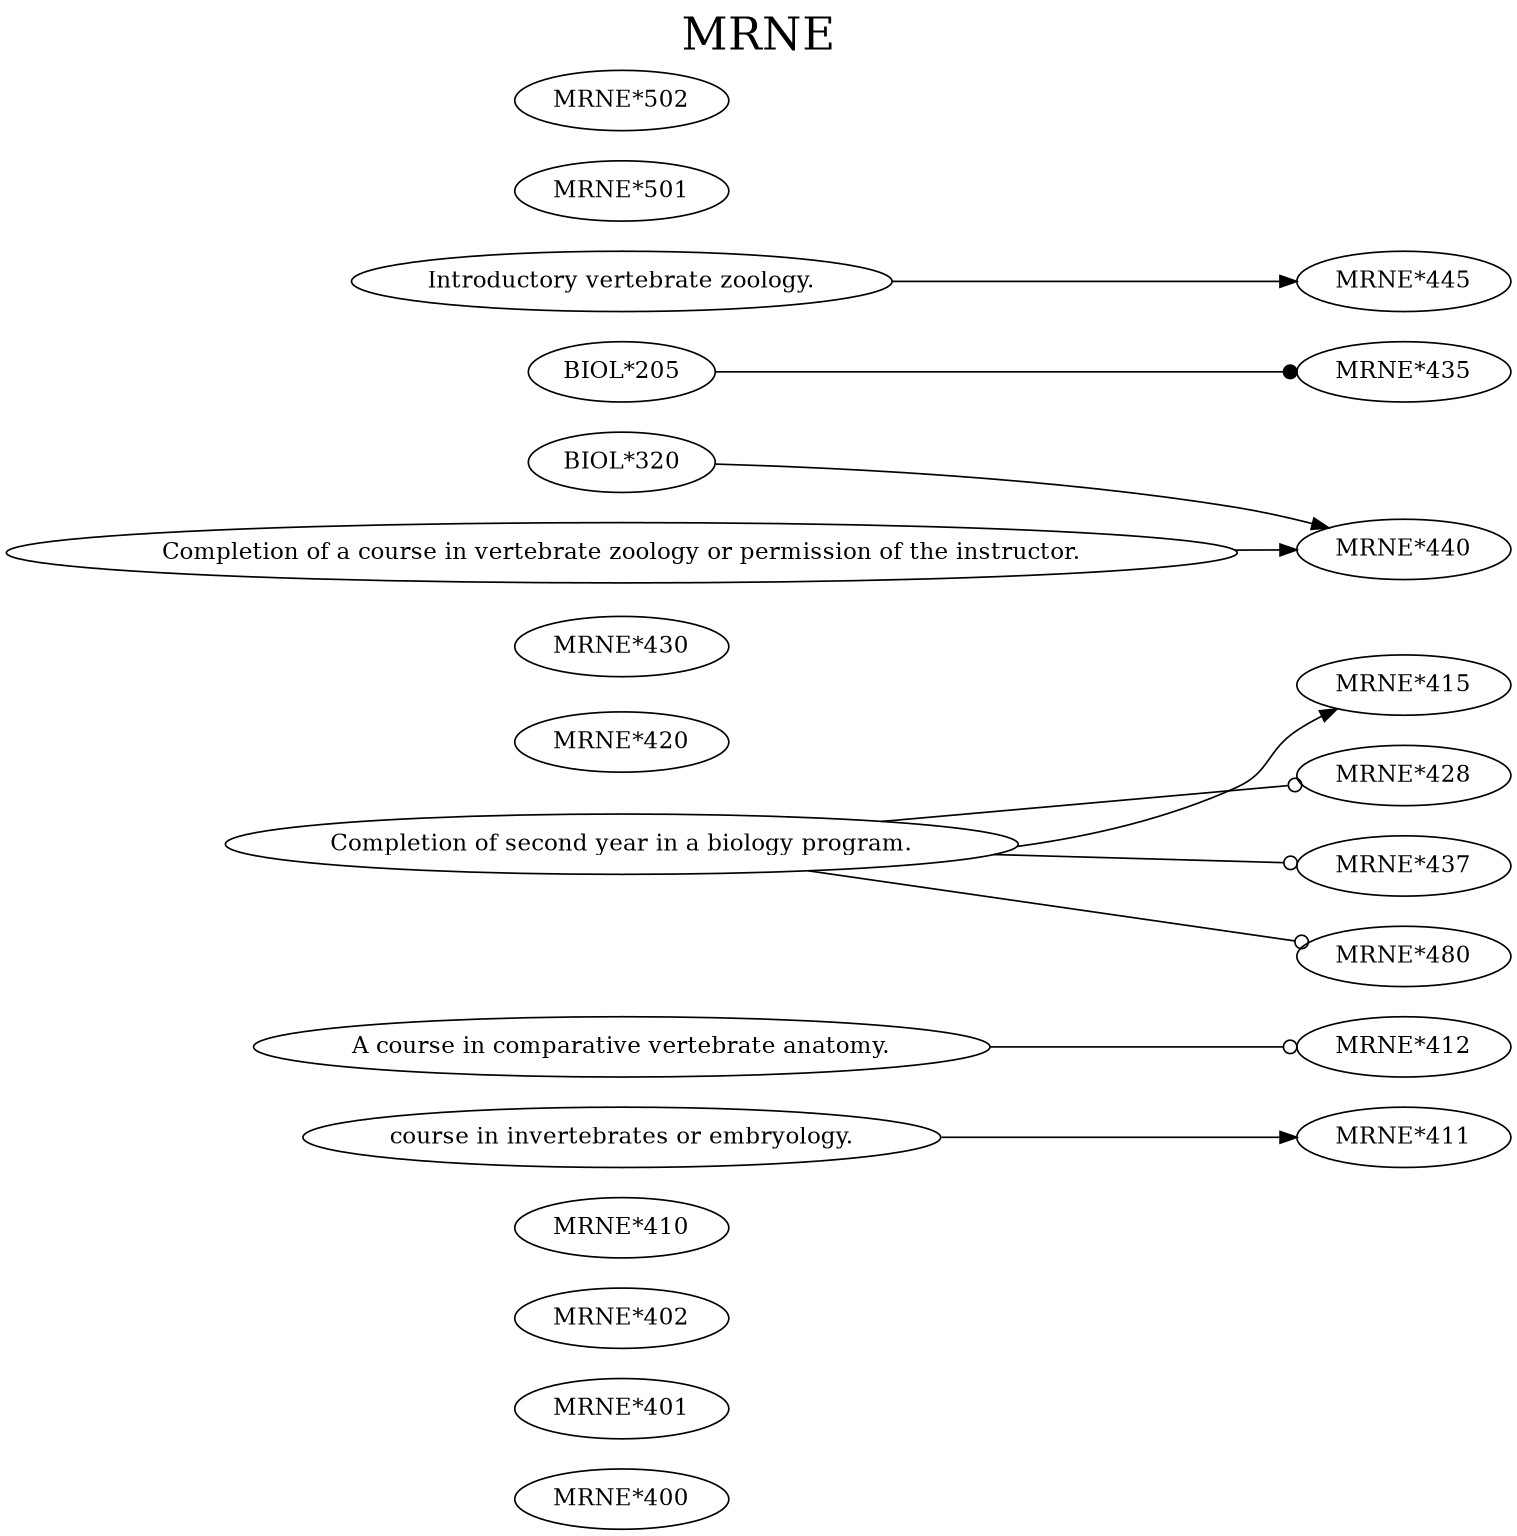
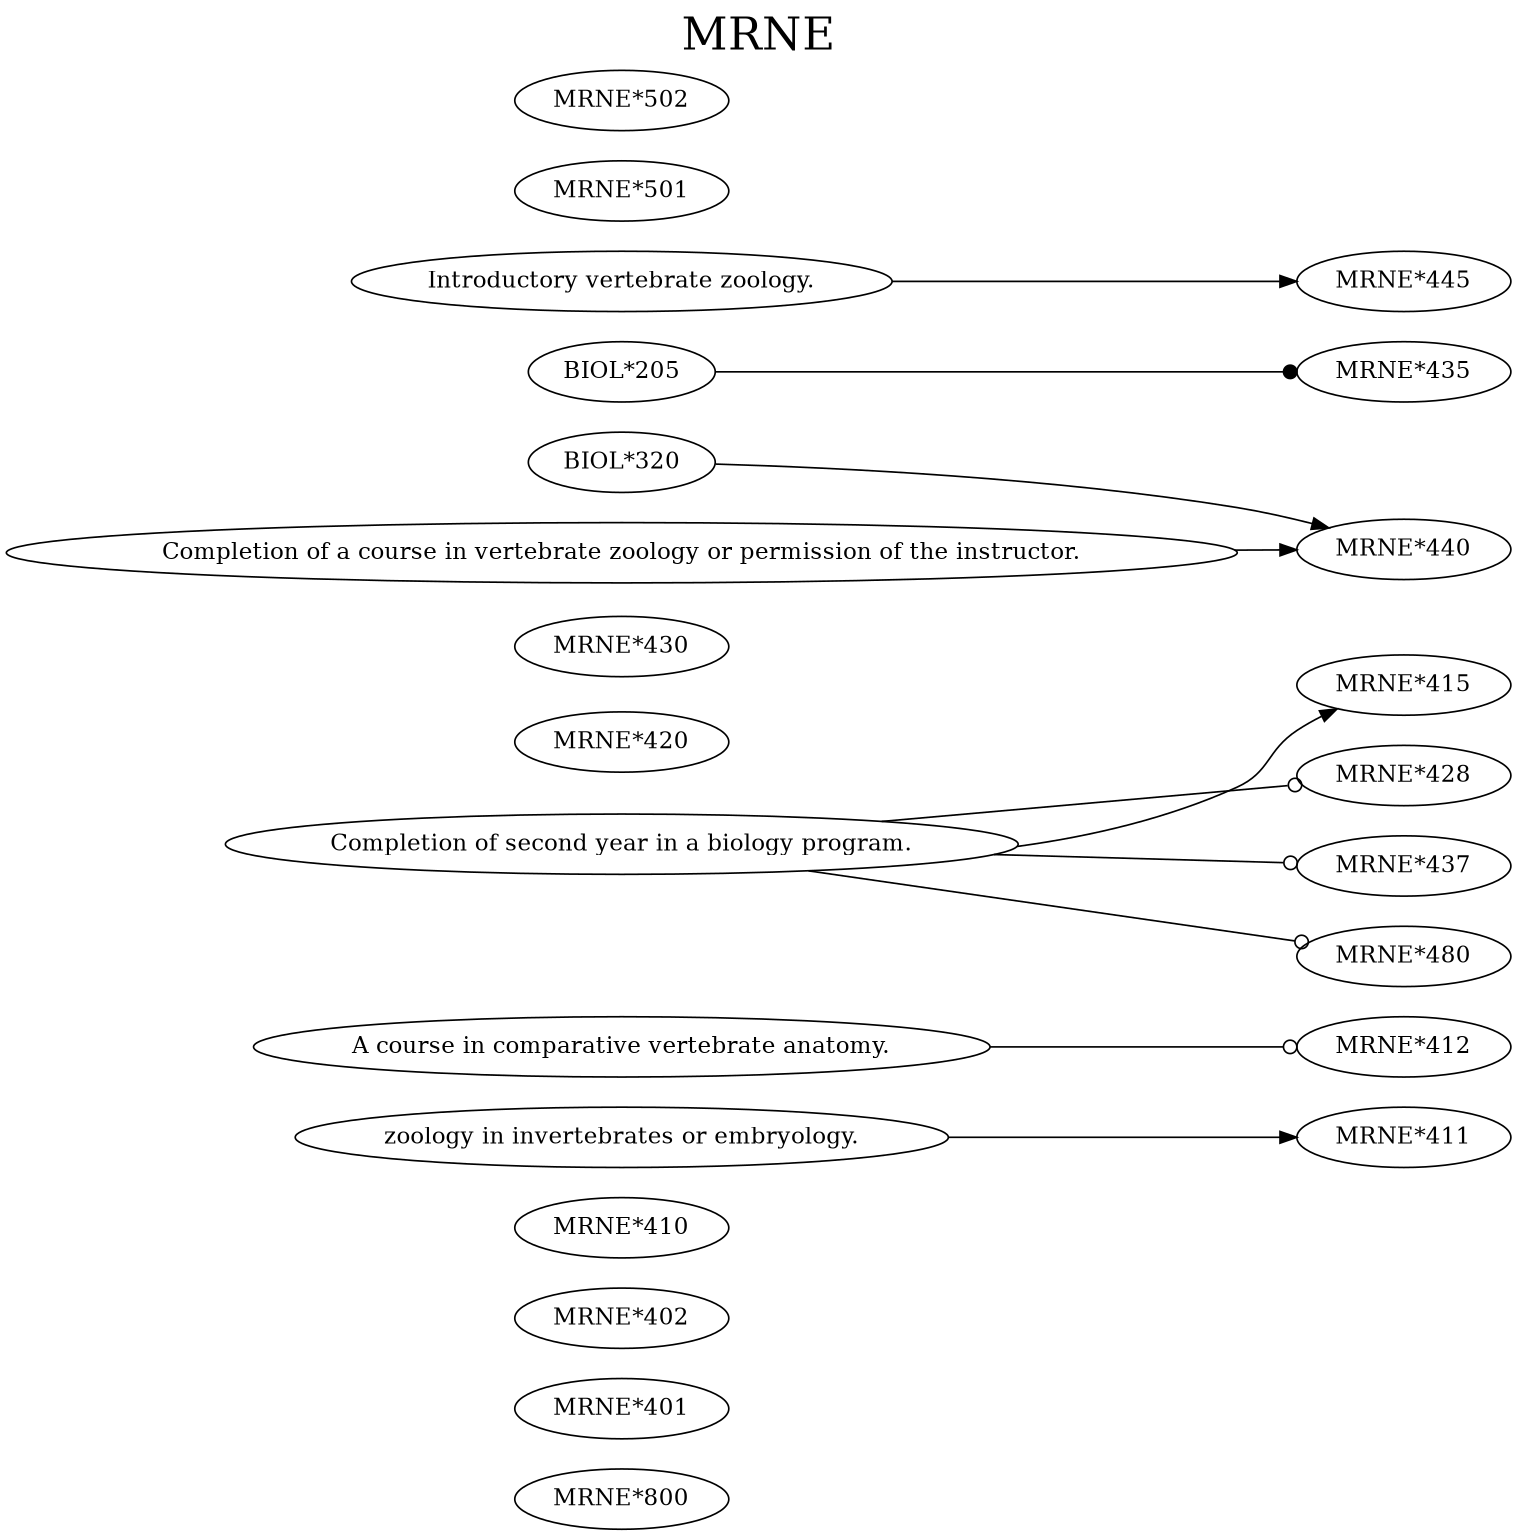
(622, 1137) -> (622, 1137)
(622, 1499) -> (622, 1499)
